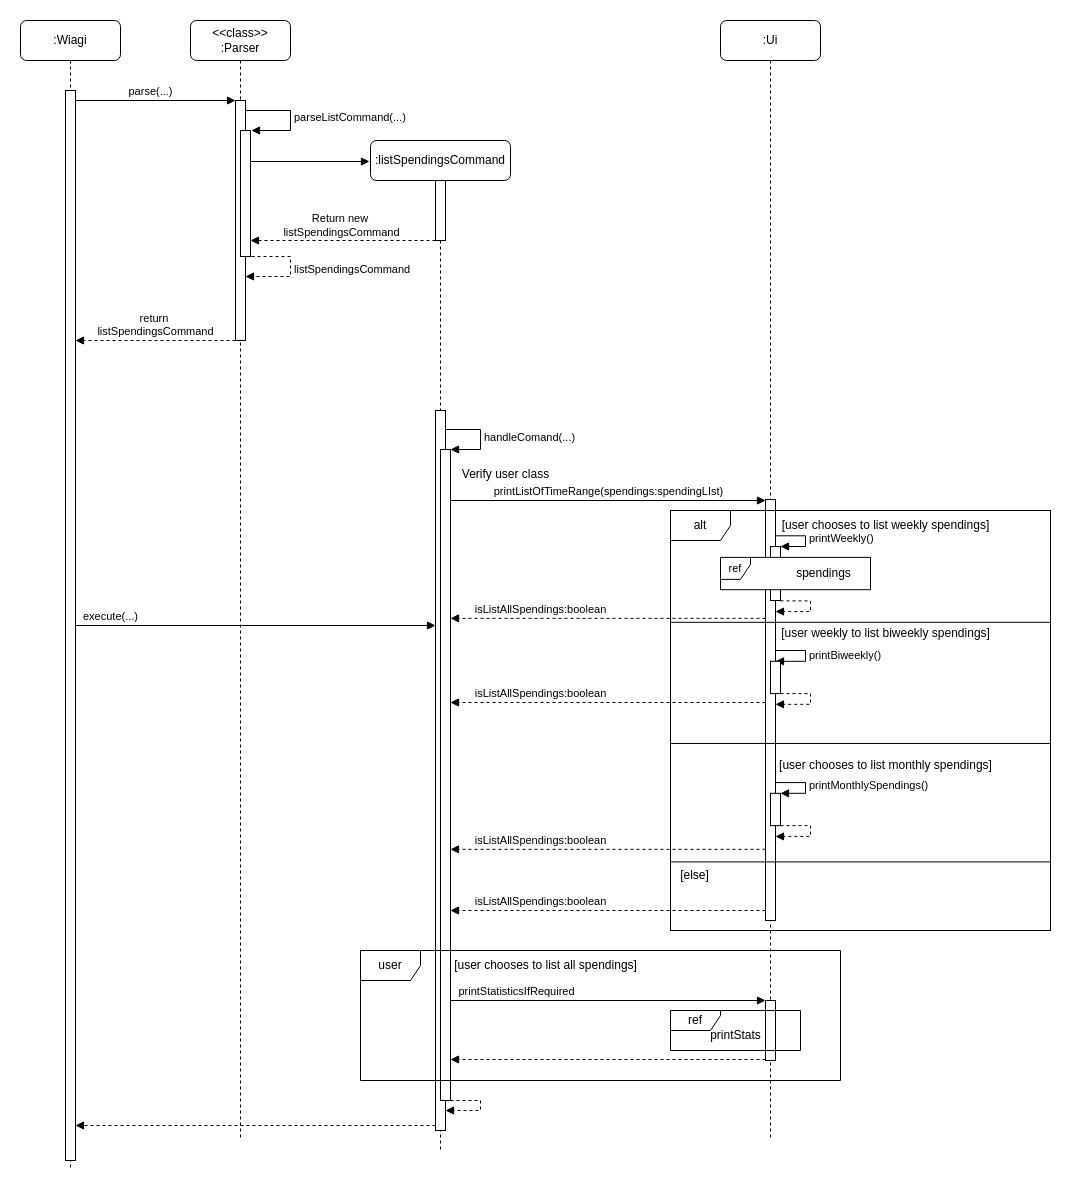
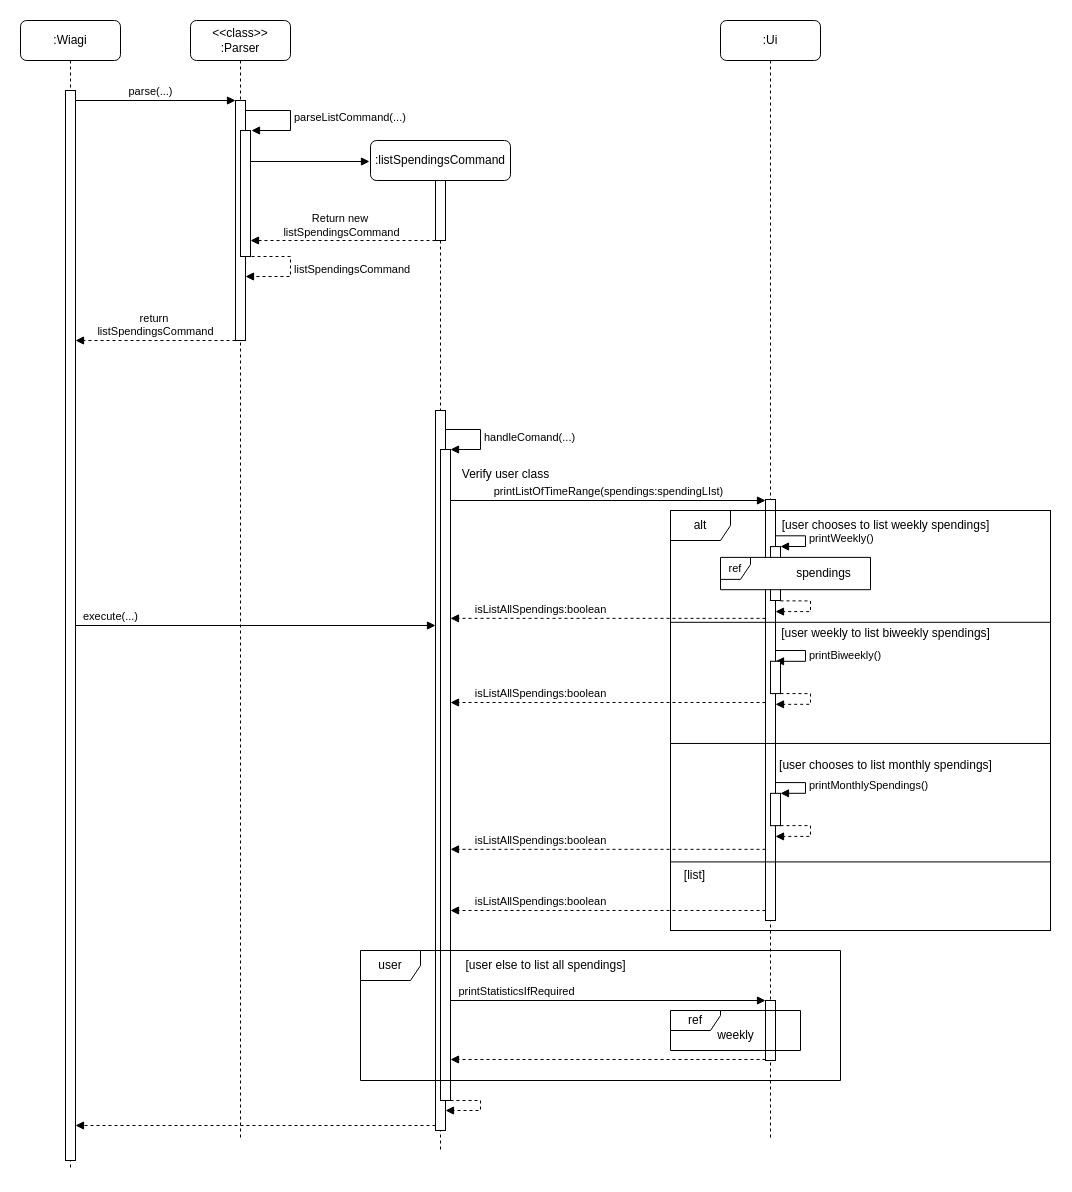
(695, 876) -> (695, 876)
(546, 966) -> (546, 966)
(736, 1036) -> (736, 1036)
